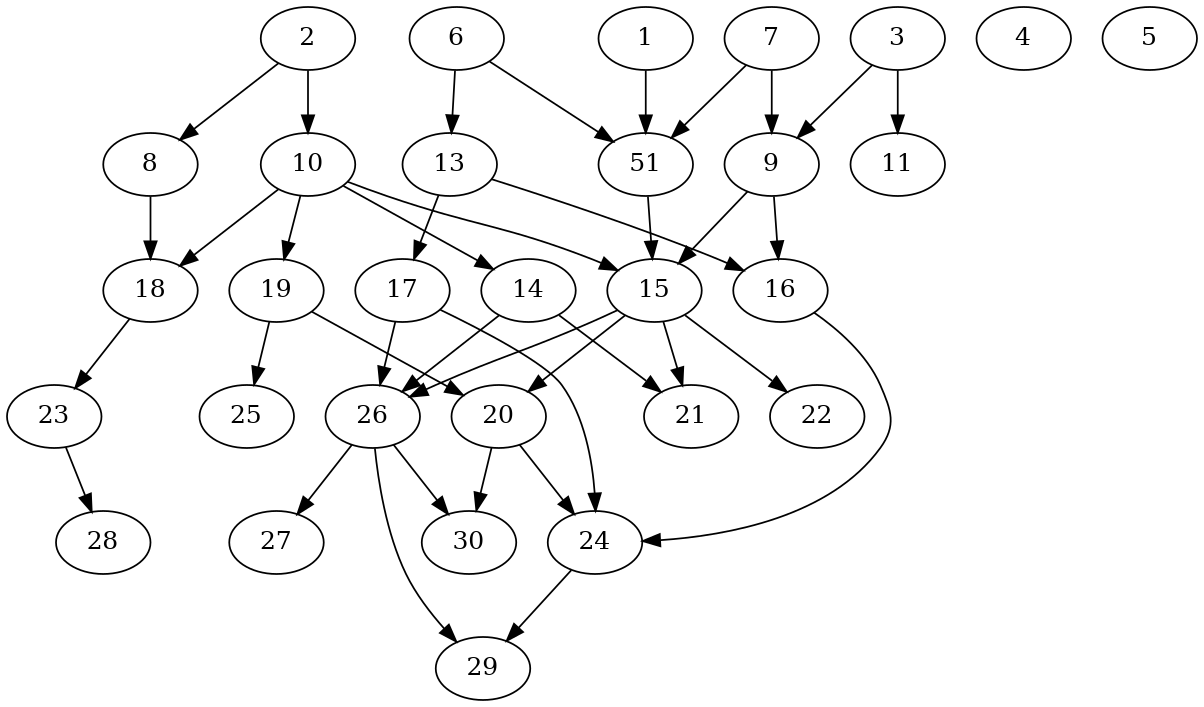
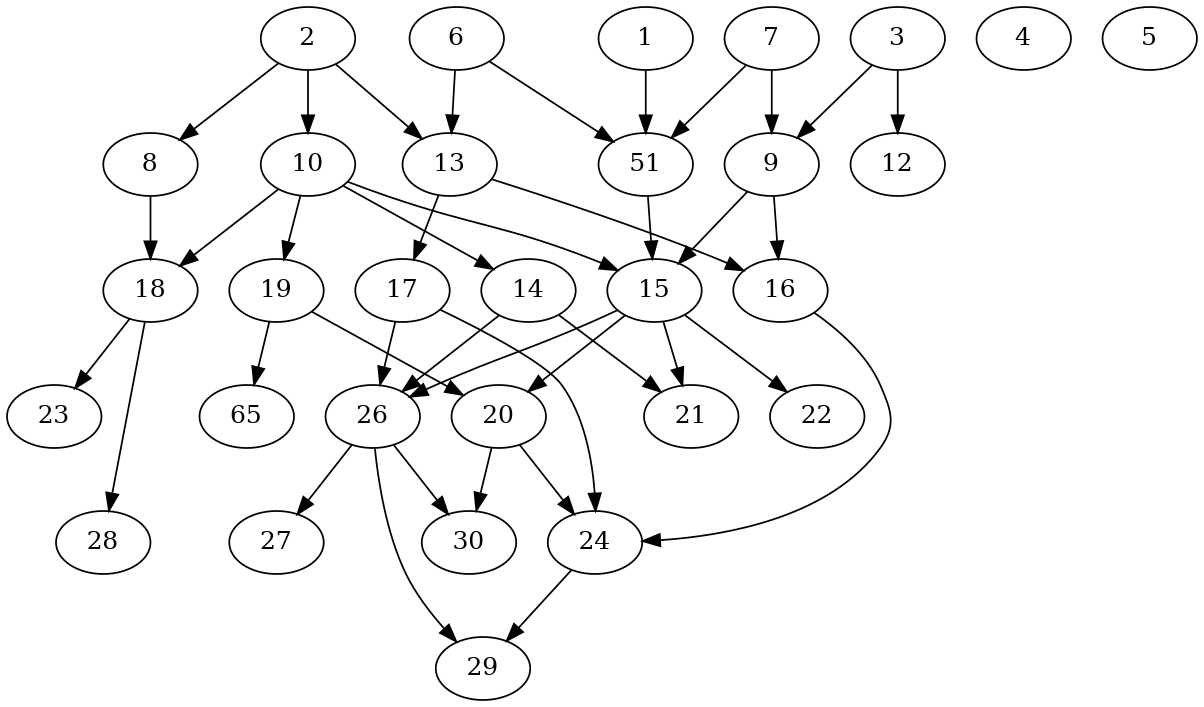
none -> (372, 96)
(898, 164) -> (898, 164)
(247, 416) -> (247, 416)
(75, 471) -> (129, 408)
